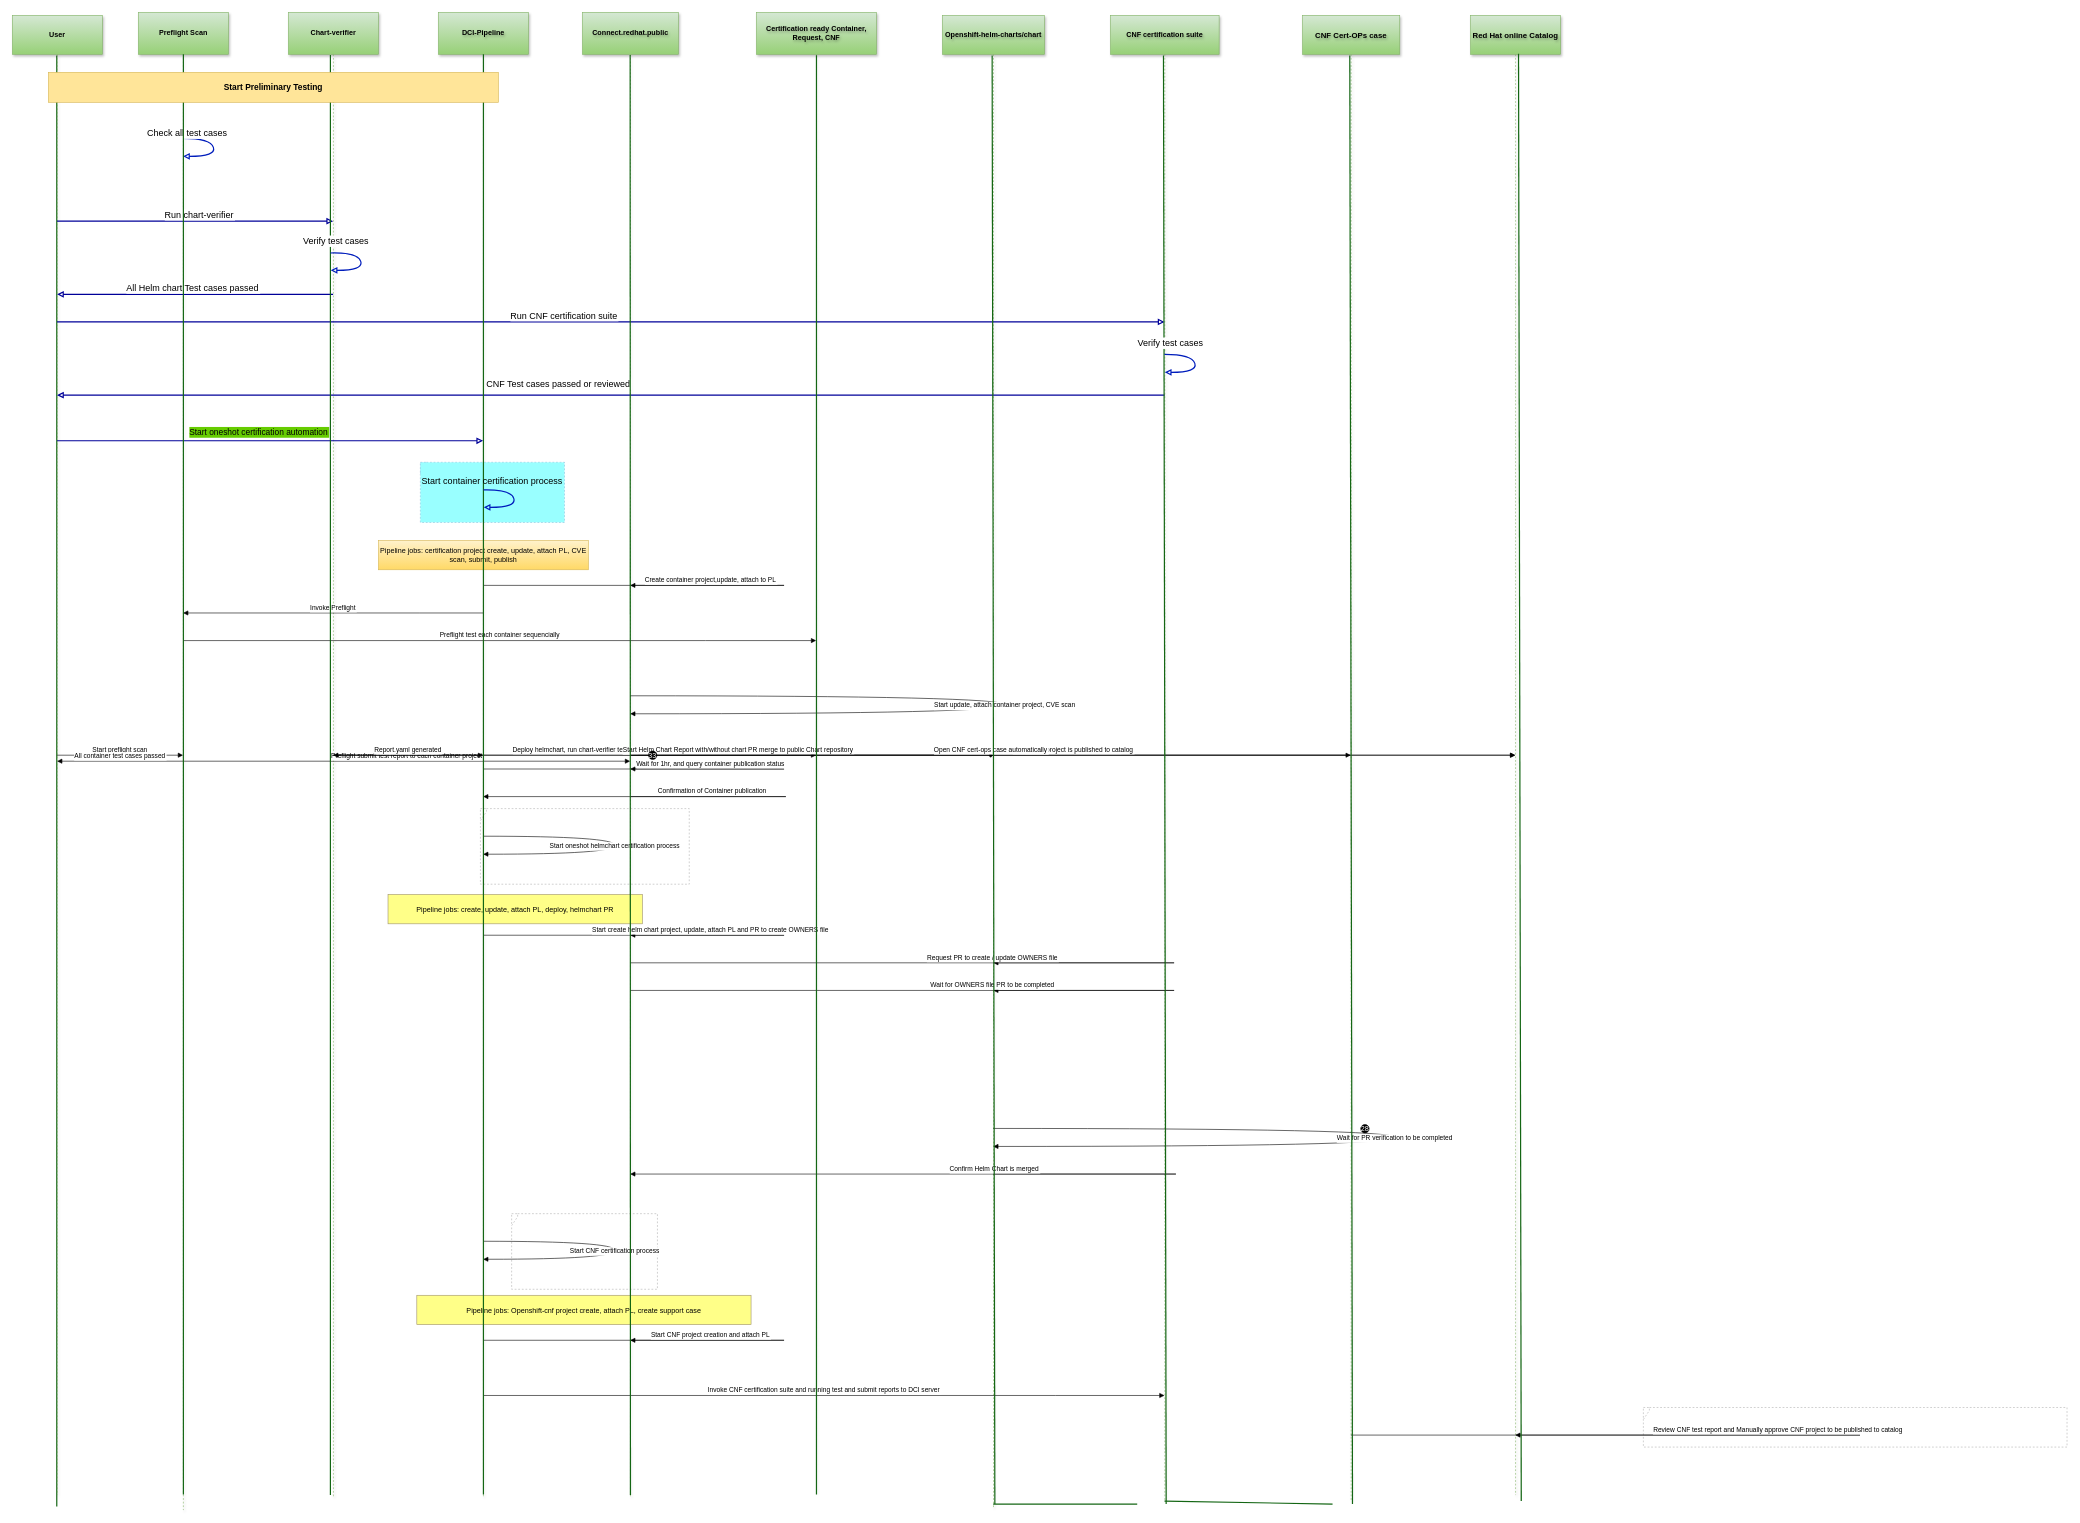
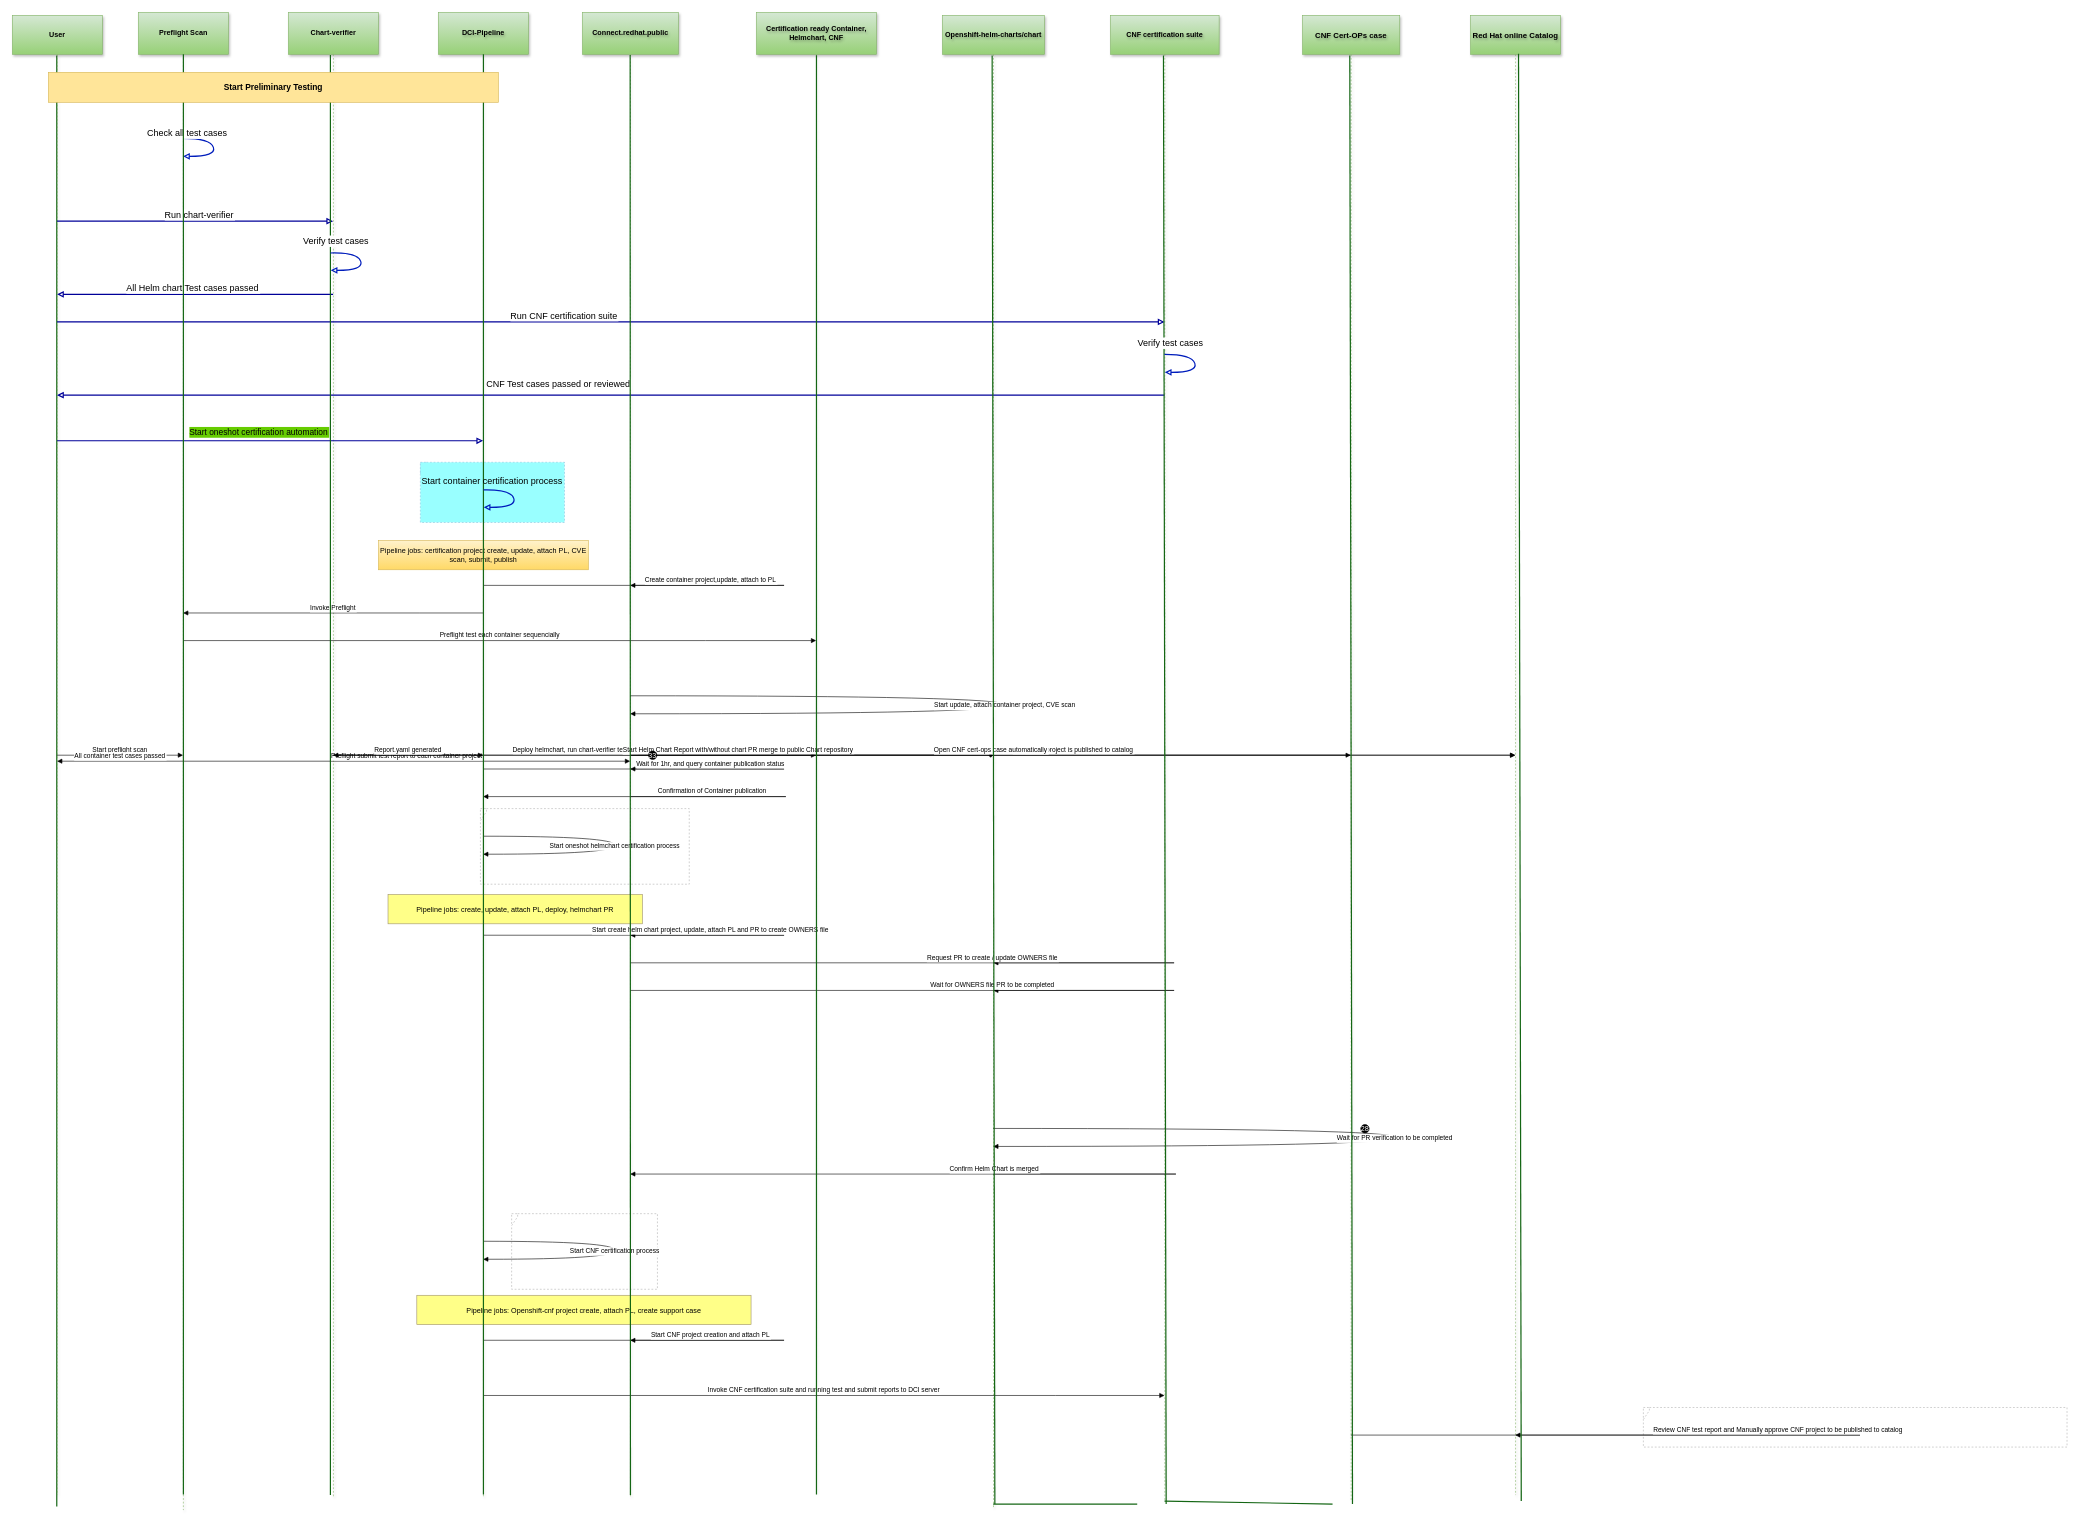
(816, 33) -> (816, 33)
